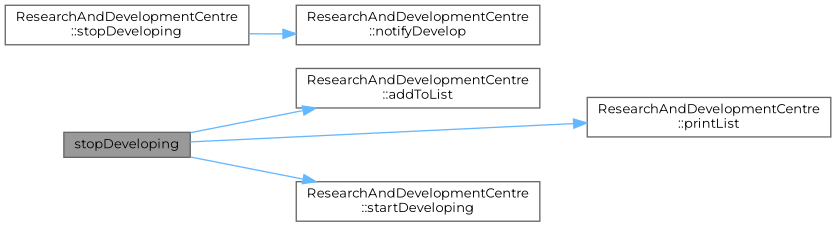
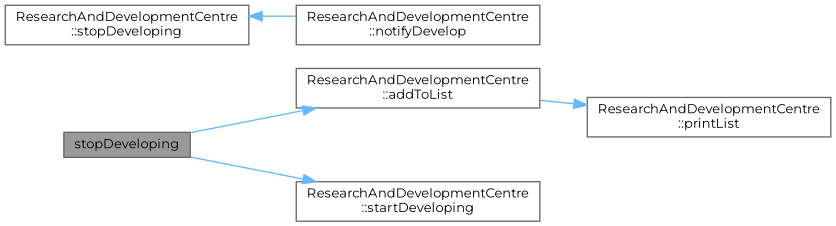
(266, 34) -> (279, 16)
(382, 133) -> (557, 102)
